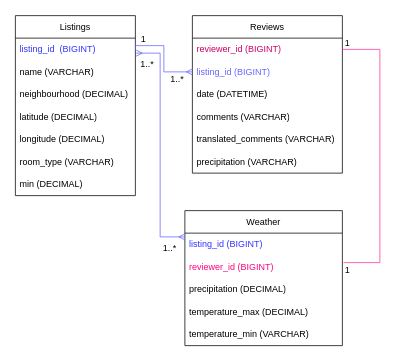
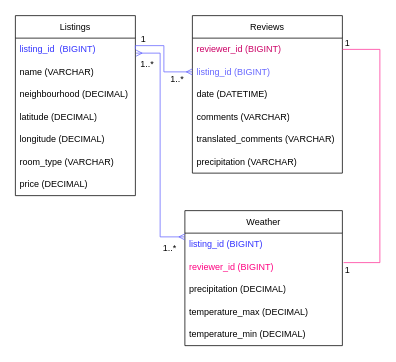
(50, 184) -> (55, 184)
(250, 334) -> (250, 334)
